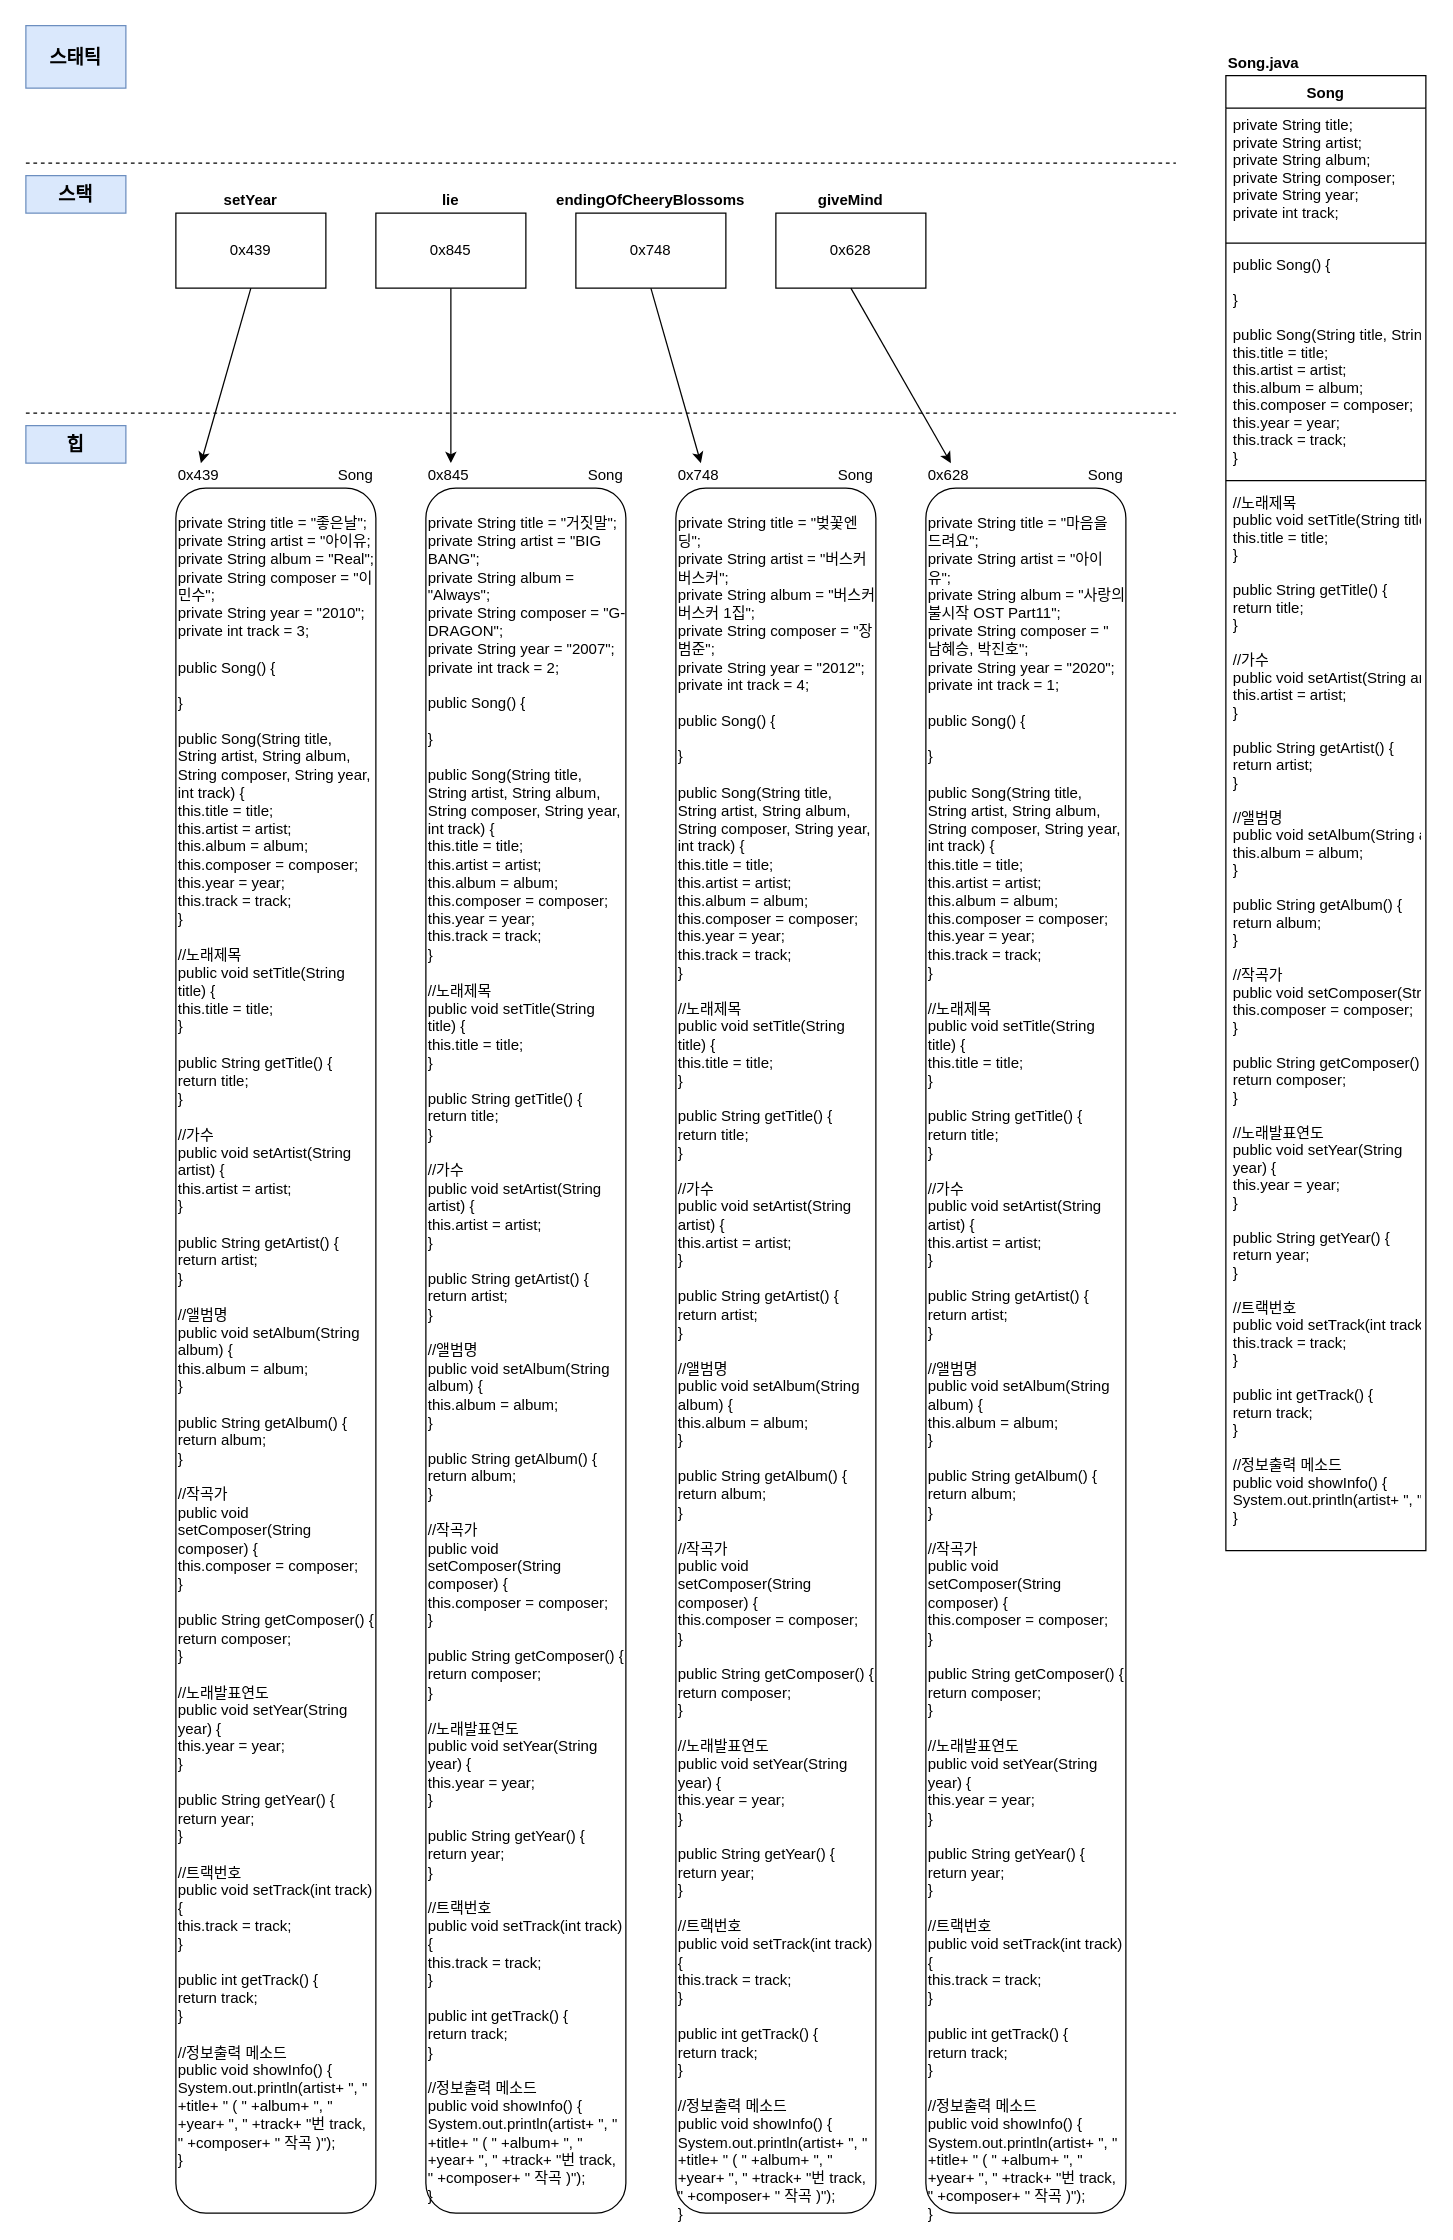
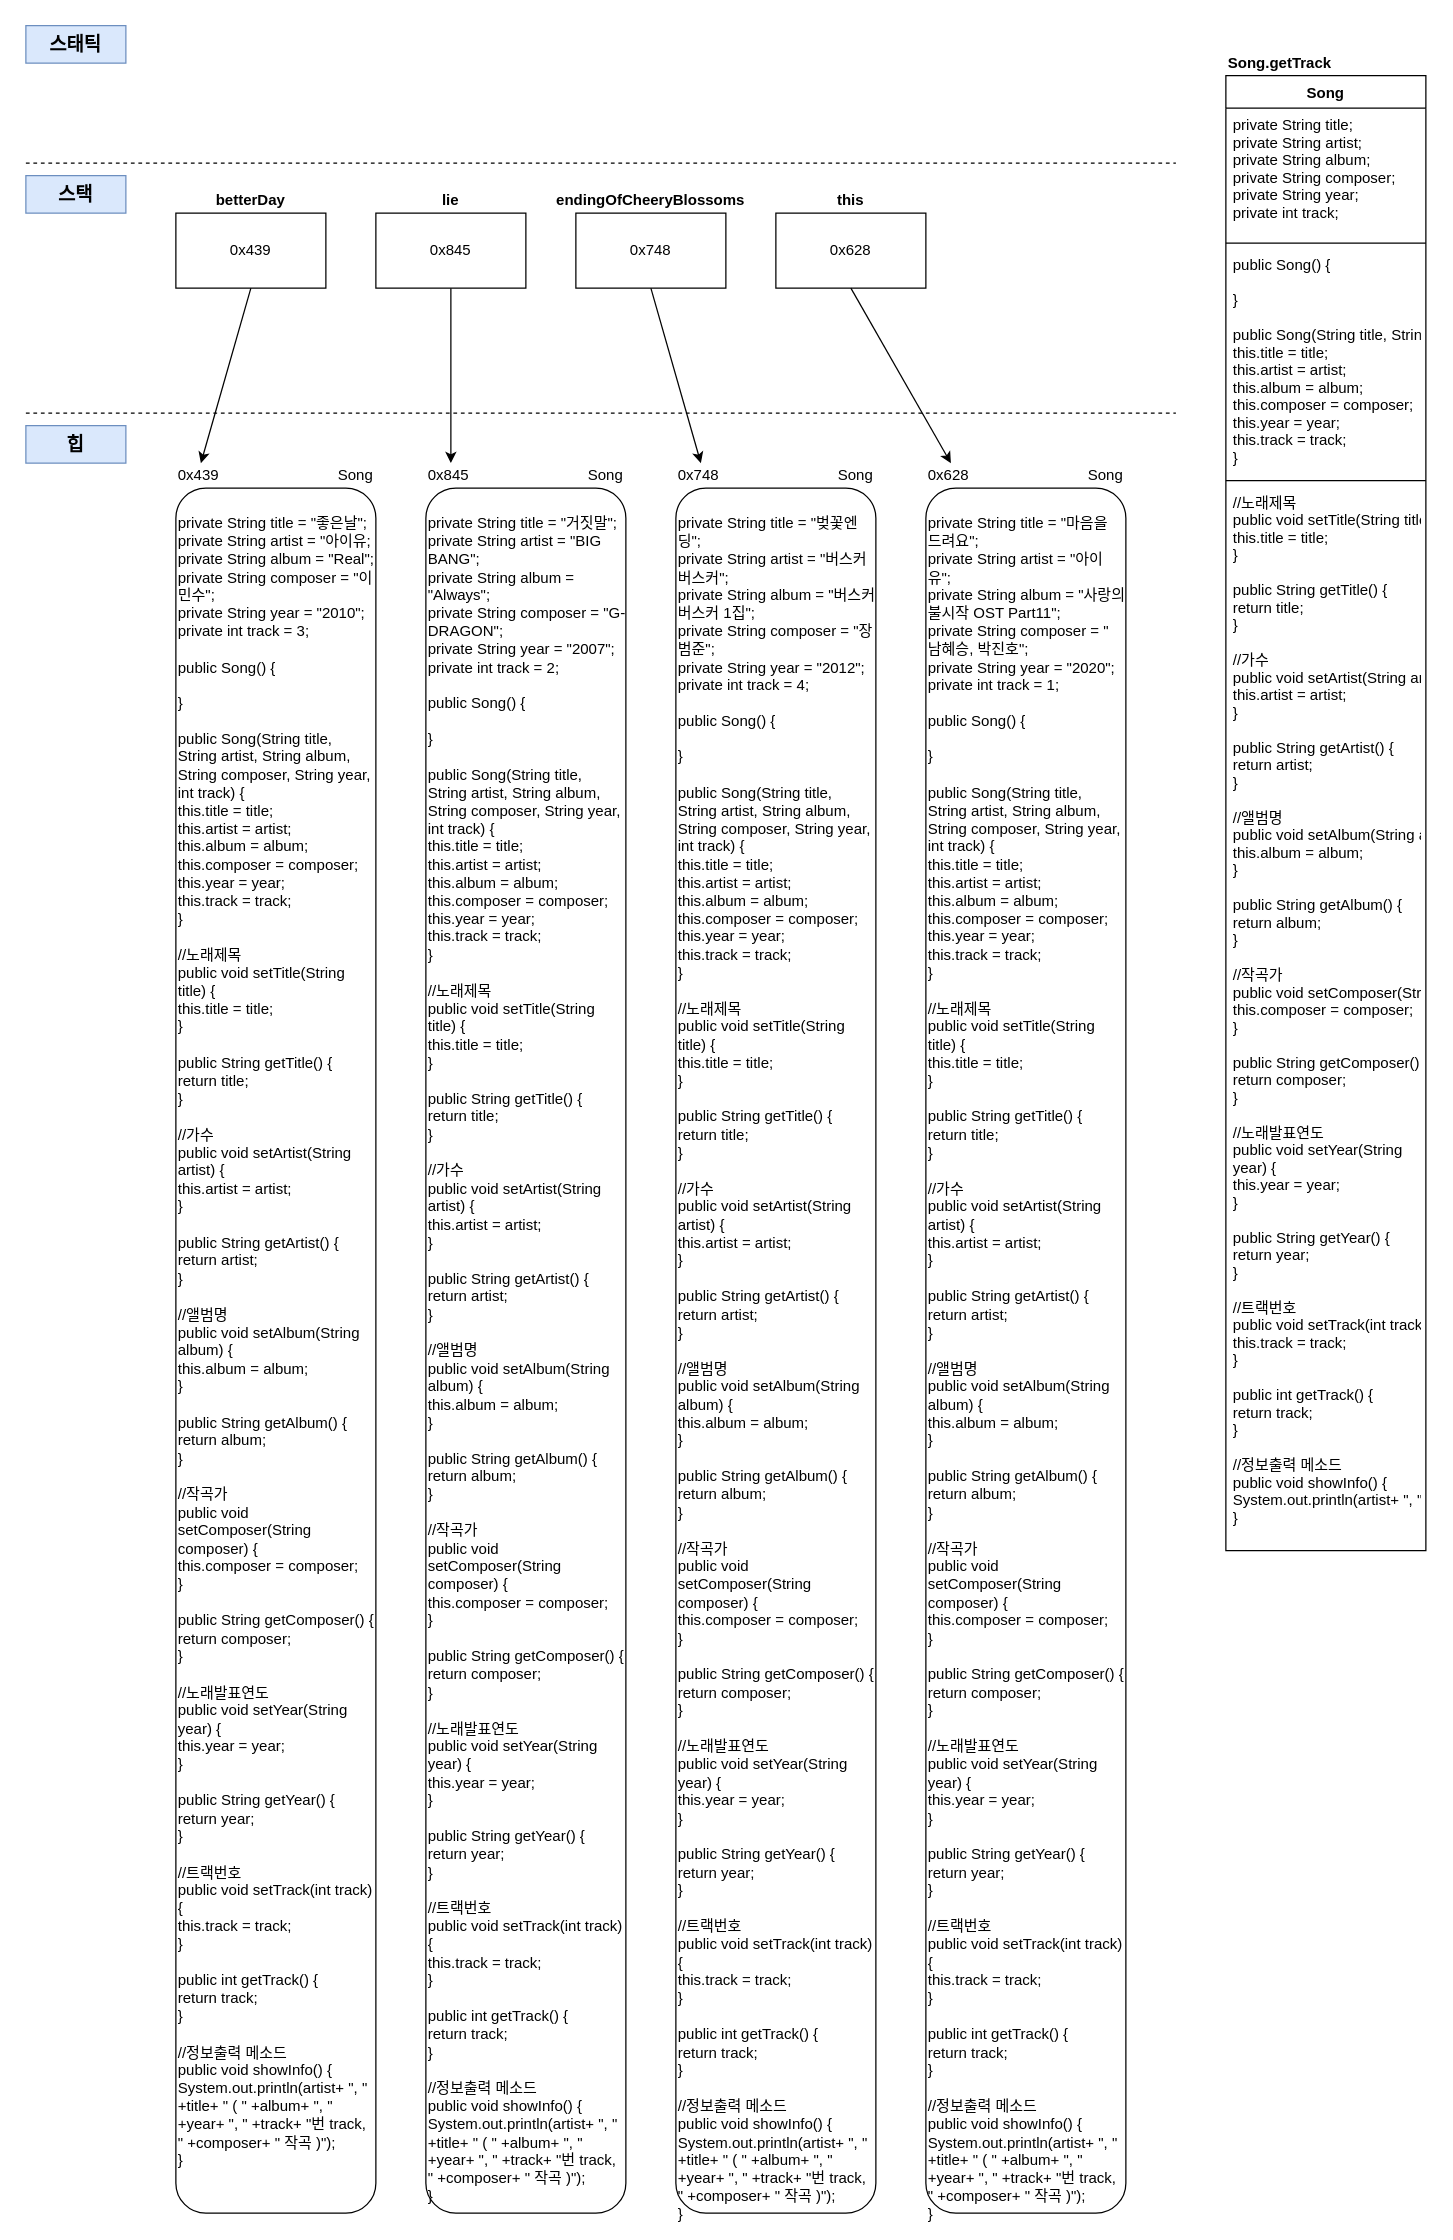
(76, 57) -> (76, 44)
(1264, 63) -> (1281, 63)
(251, 201) -> (251, 201)
(851, 201) -> (851, 201)
